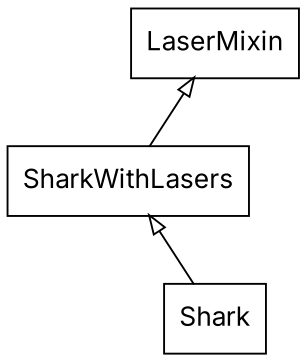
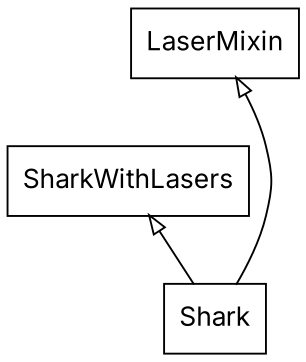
(166, 120) -> (271, 191)
